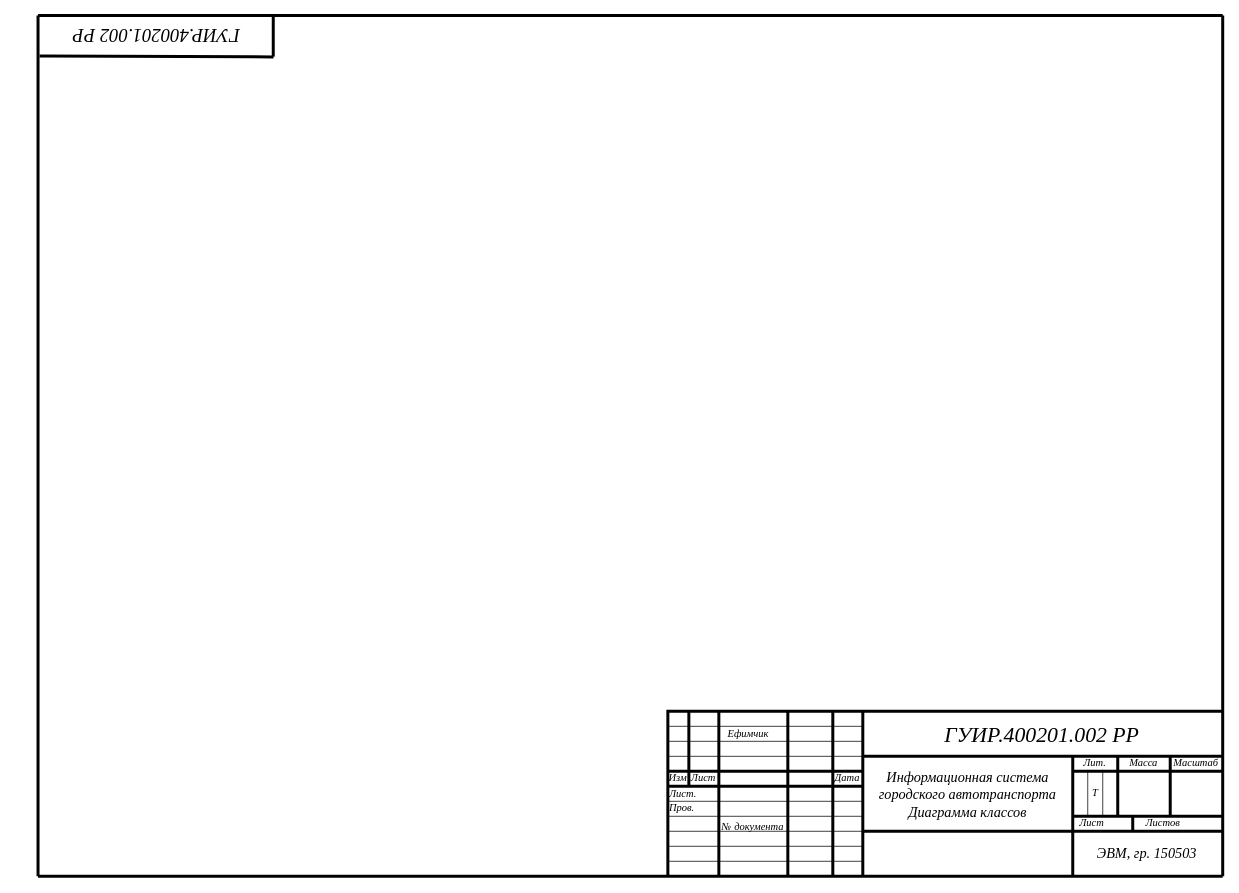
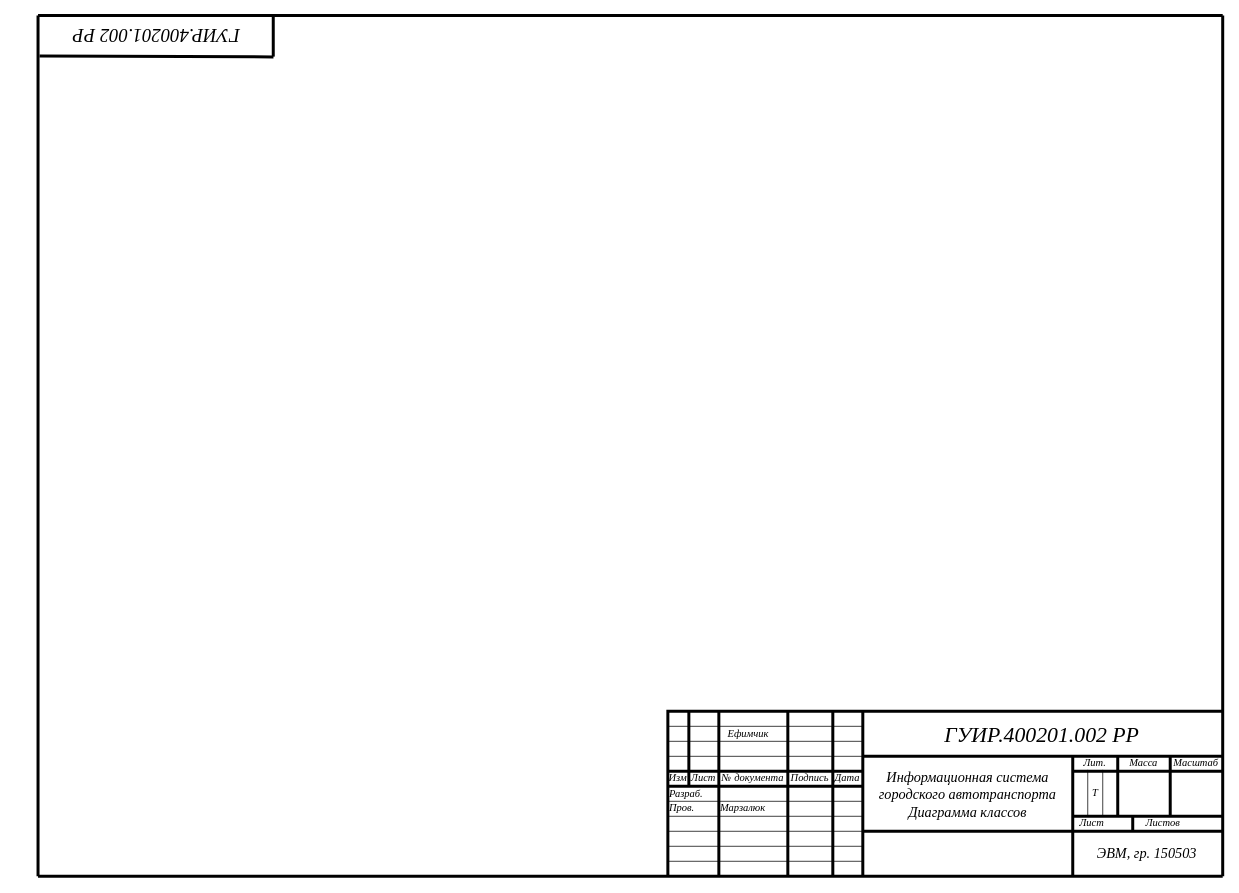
none -> (810, 779)
(683, 795) -> (689, 795)
none -> (755, 809)
(753, 828) -> (753, 779)
